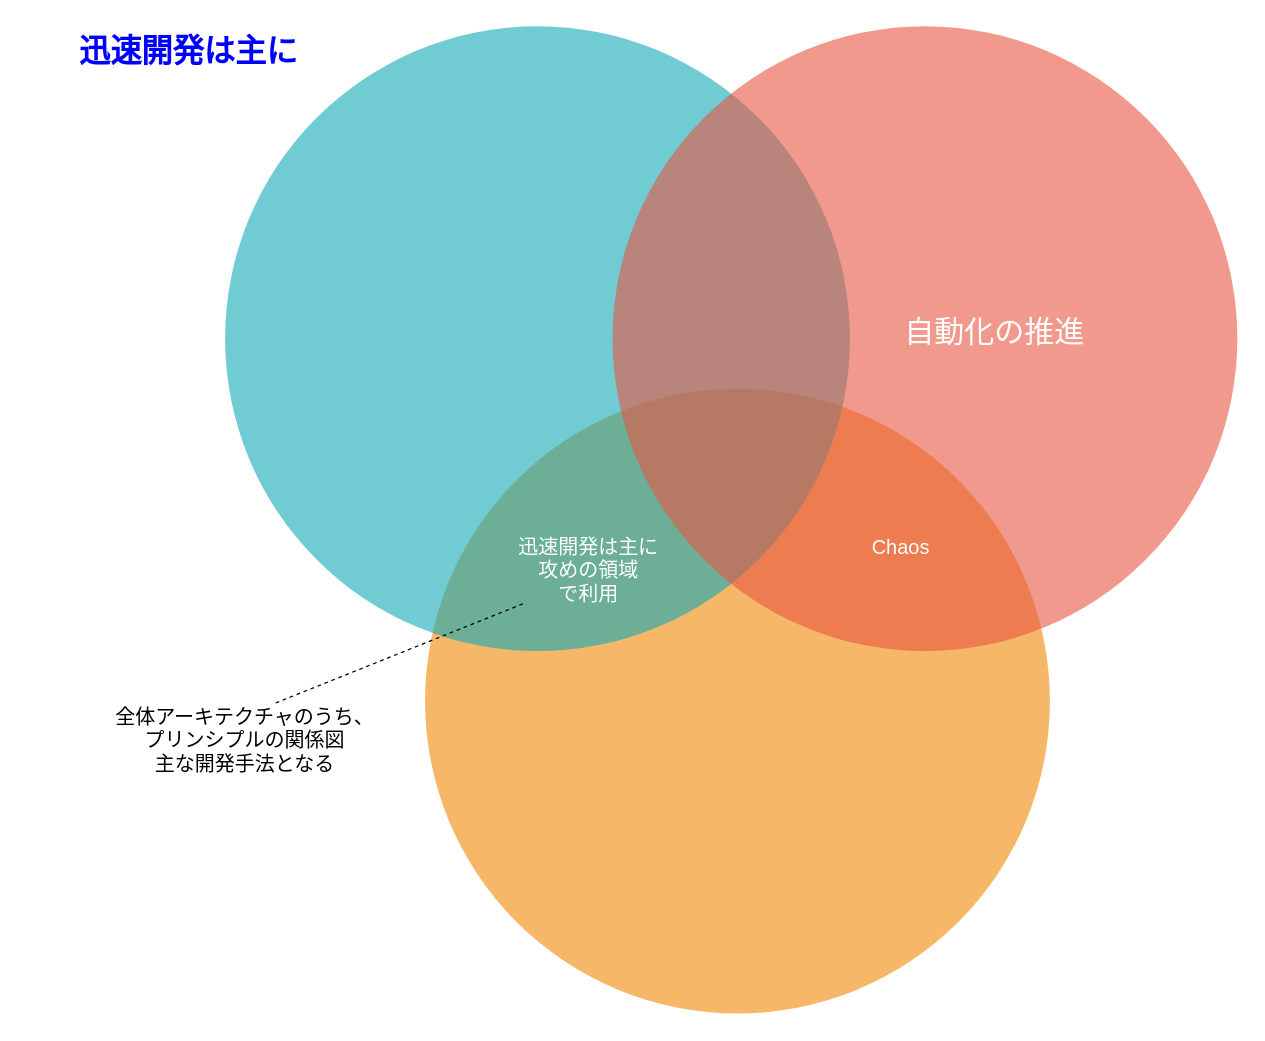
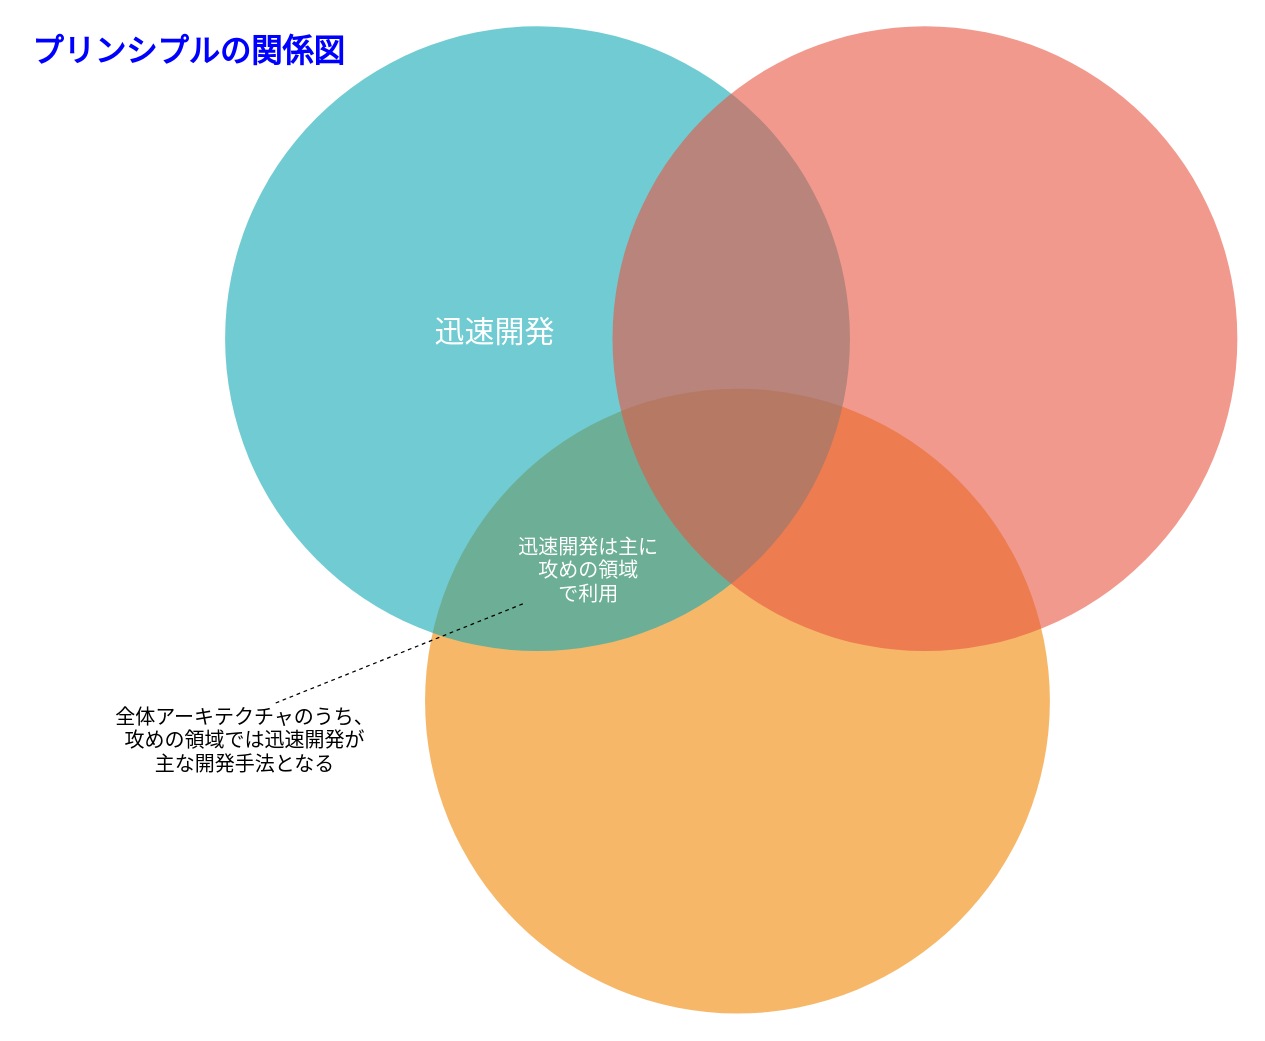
(189, 52) -> (189, 52)
none -> (494, 333)
(994, 333) -> none
(900, 551) -> none
(245, 741) -> (245, 741)
